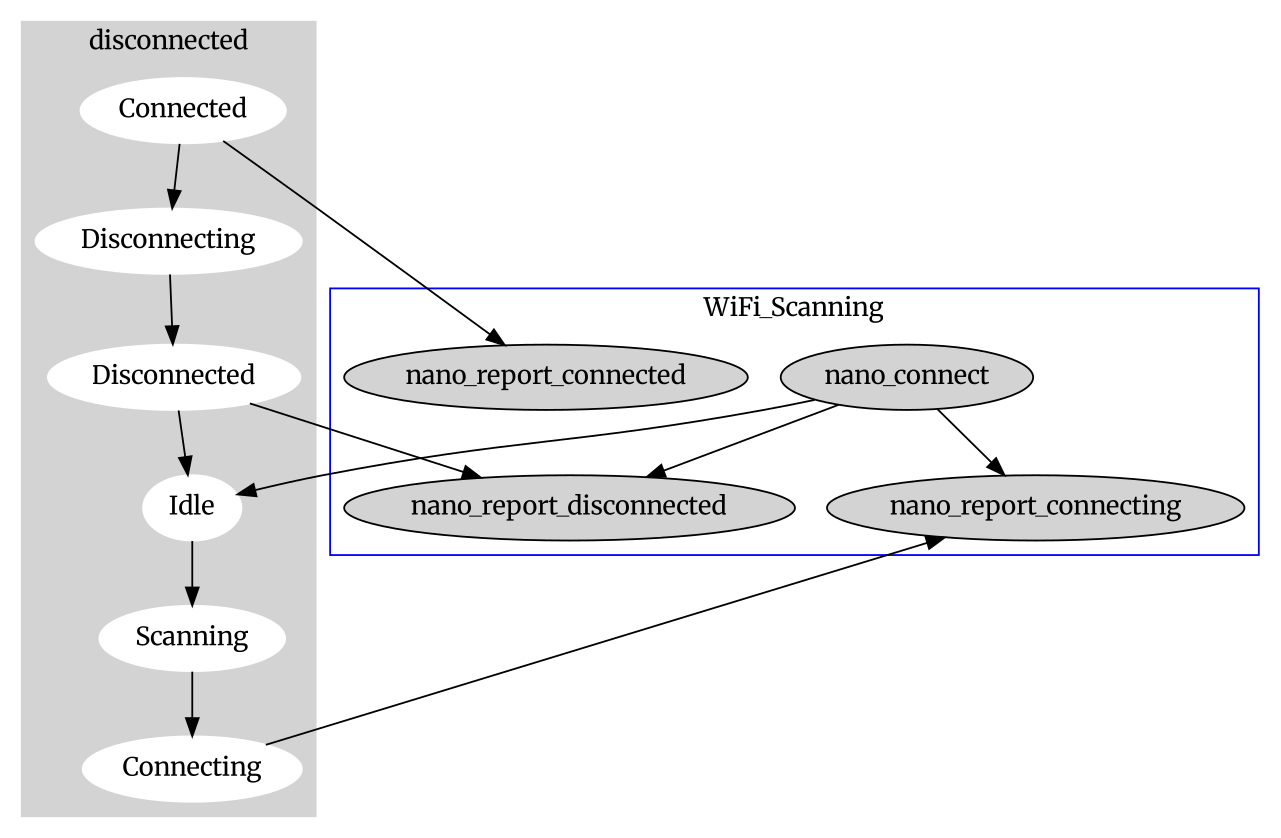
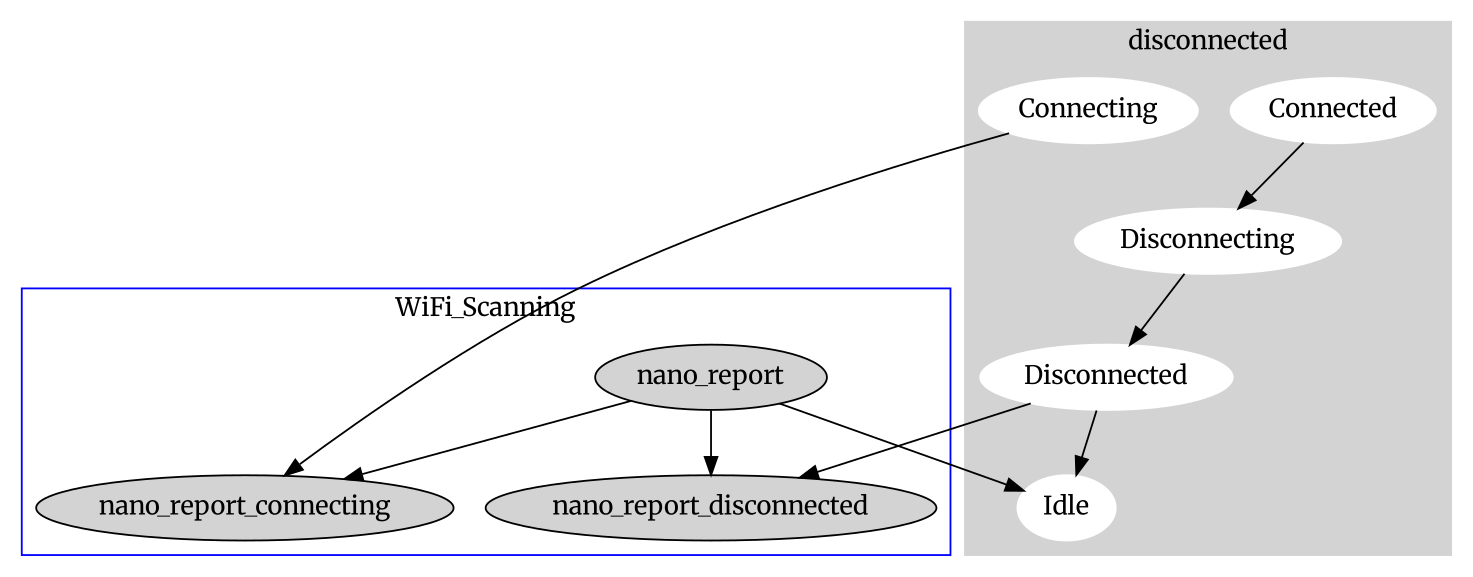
(546, 377) -> none
(907, 377) -> (711, 377)
(192, 638) -> none
